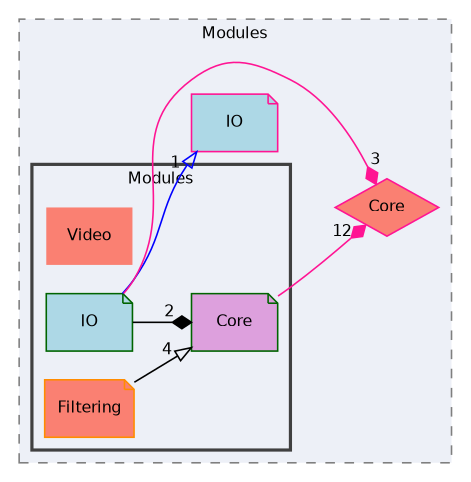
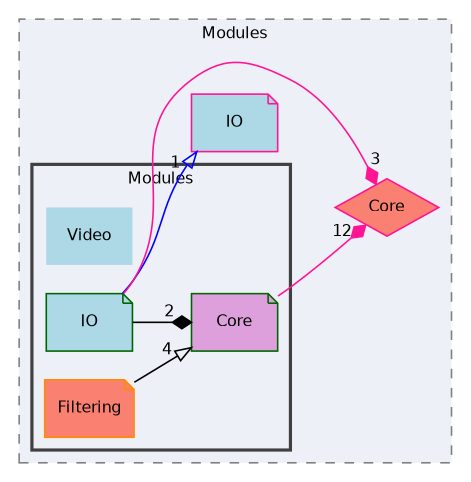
(89, 236) -> (89, 236)
